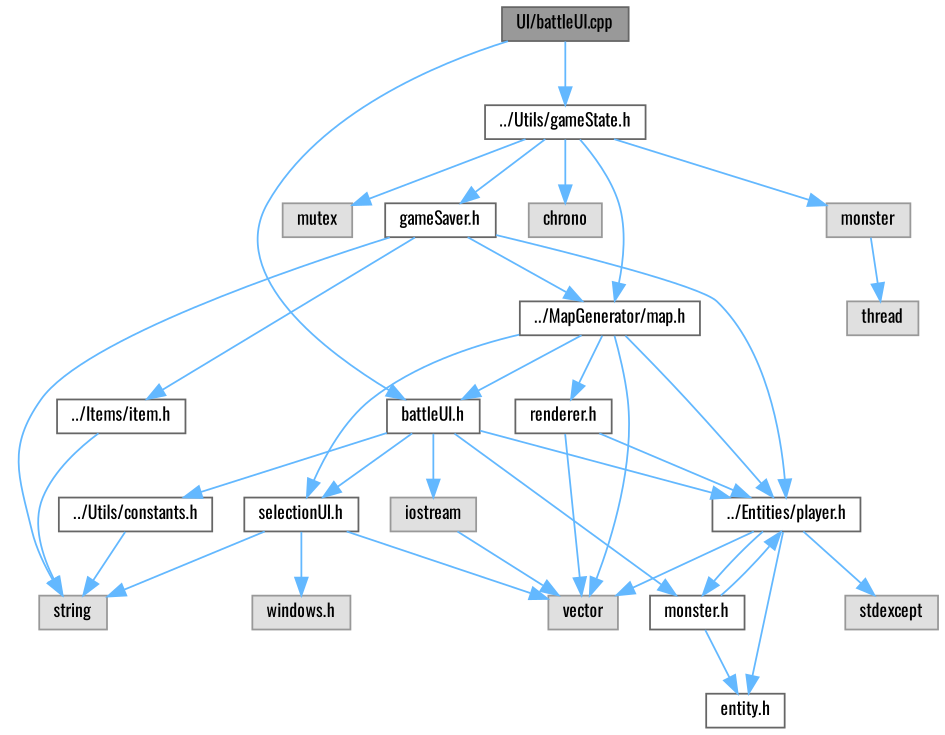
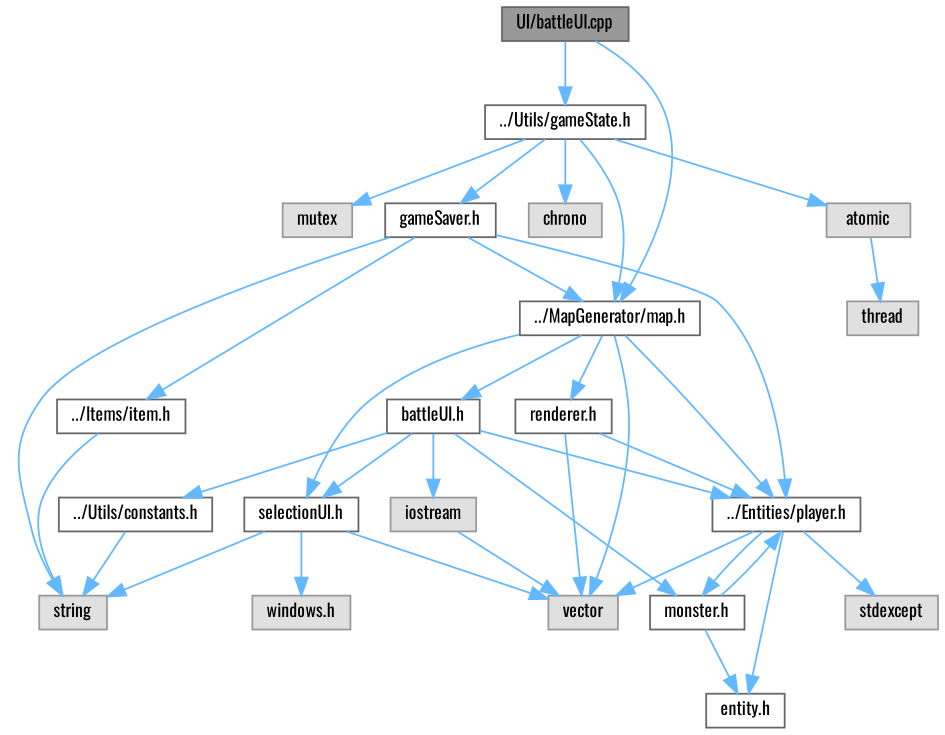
(282, 182) -> (671, 145)
(868, 220) -> (868, 220)
